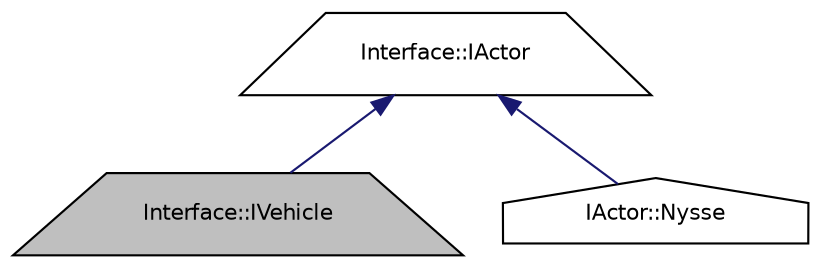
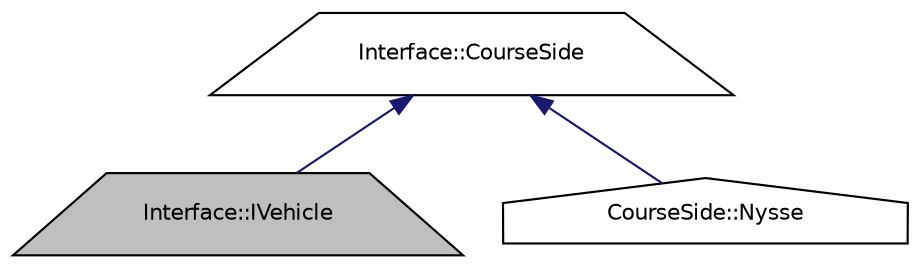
(446, 54) -> (472, 54)
(656, 214) -> (705, 214)
